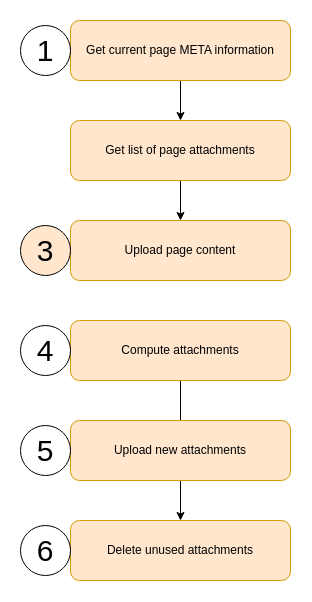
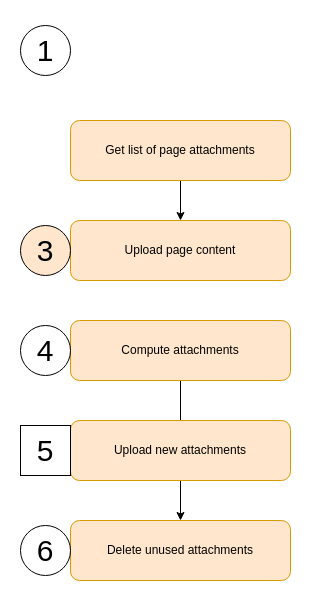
(181, 51) -> none
(181, 97) -> none
(46, 451) -> (46, 451)
